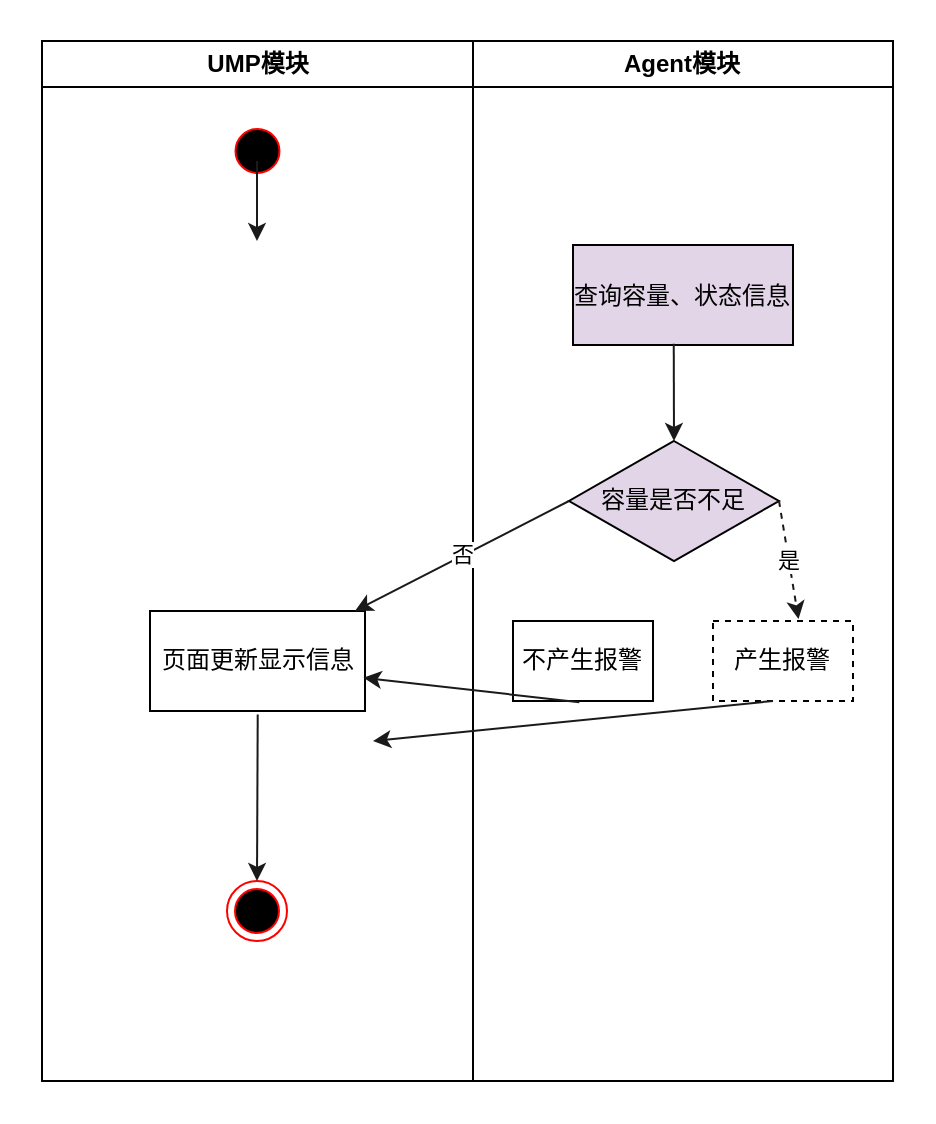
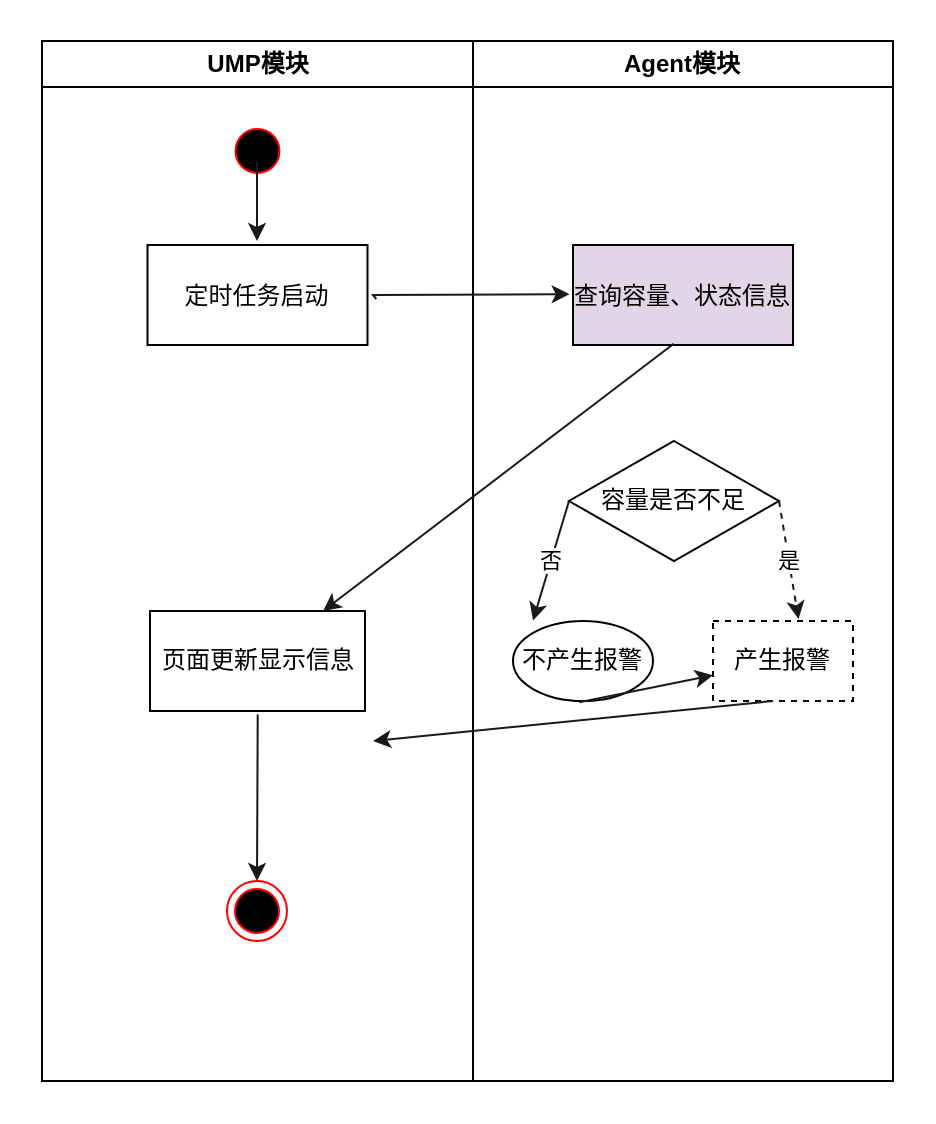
none -> (258, 295)
none -> (418, 295)
(674, 386) -> (576, 418)
(674, 501) -> (674, 501)
(418, 579) -> (553, 555)
(583, 661) -> (583, 661)
(529, 696) -> (639, 690)
